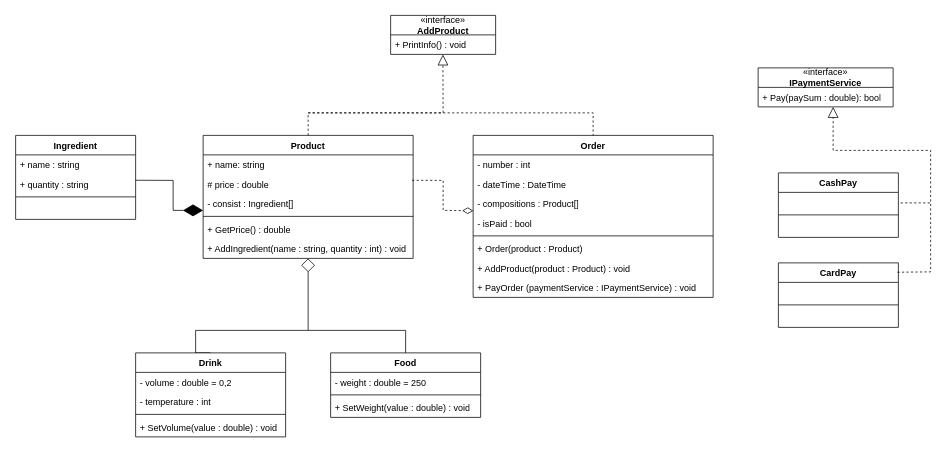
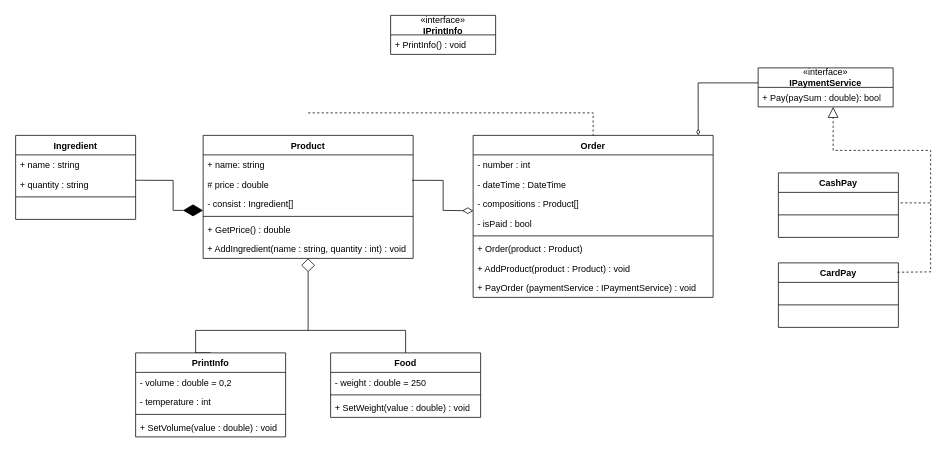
(443, 25) -> (443, 25)
none -> (703, 83)
(443, 87) -> none
(443, 190) -> (443, 190)
(210, 364) -> (210, 364)
